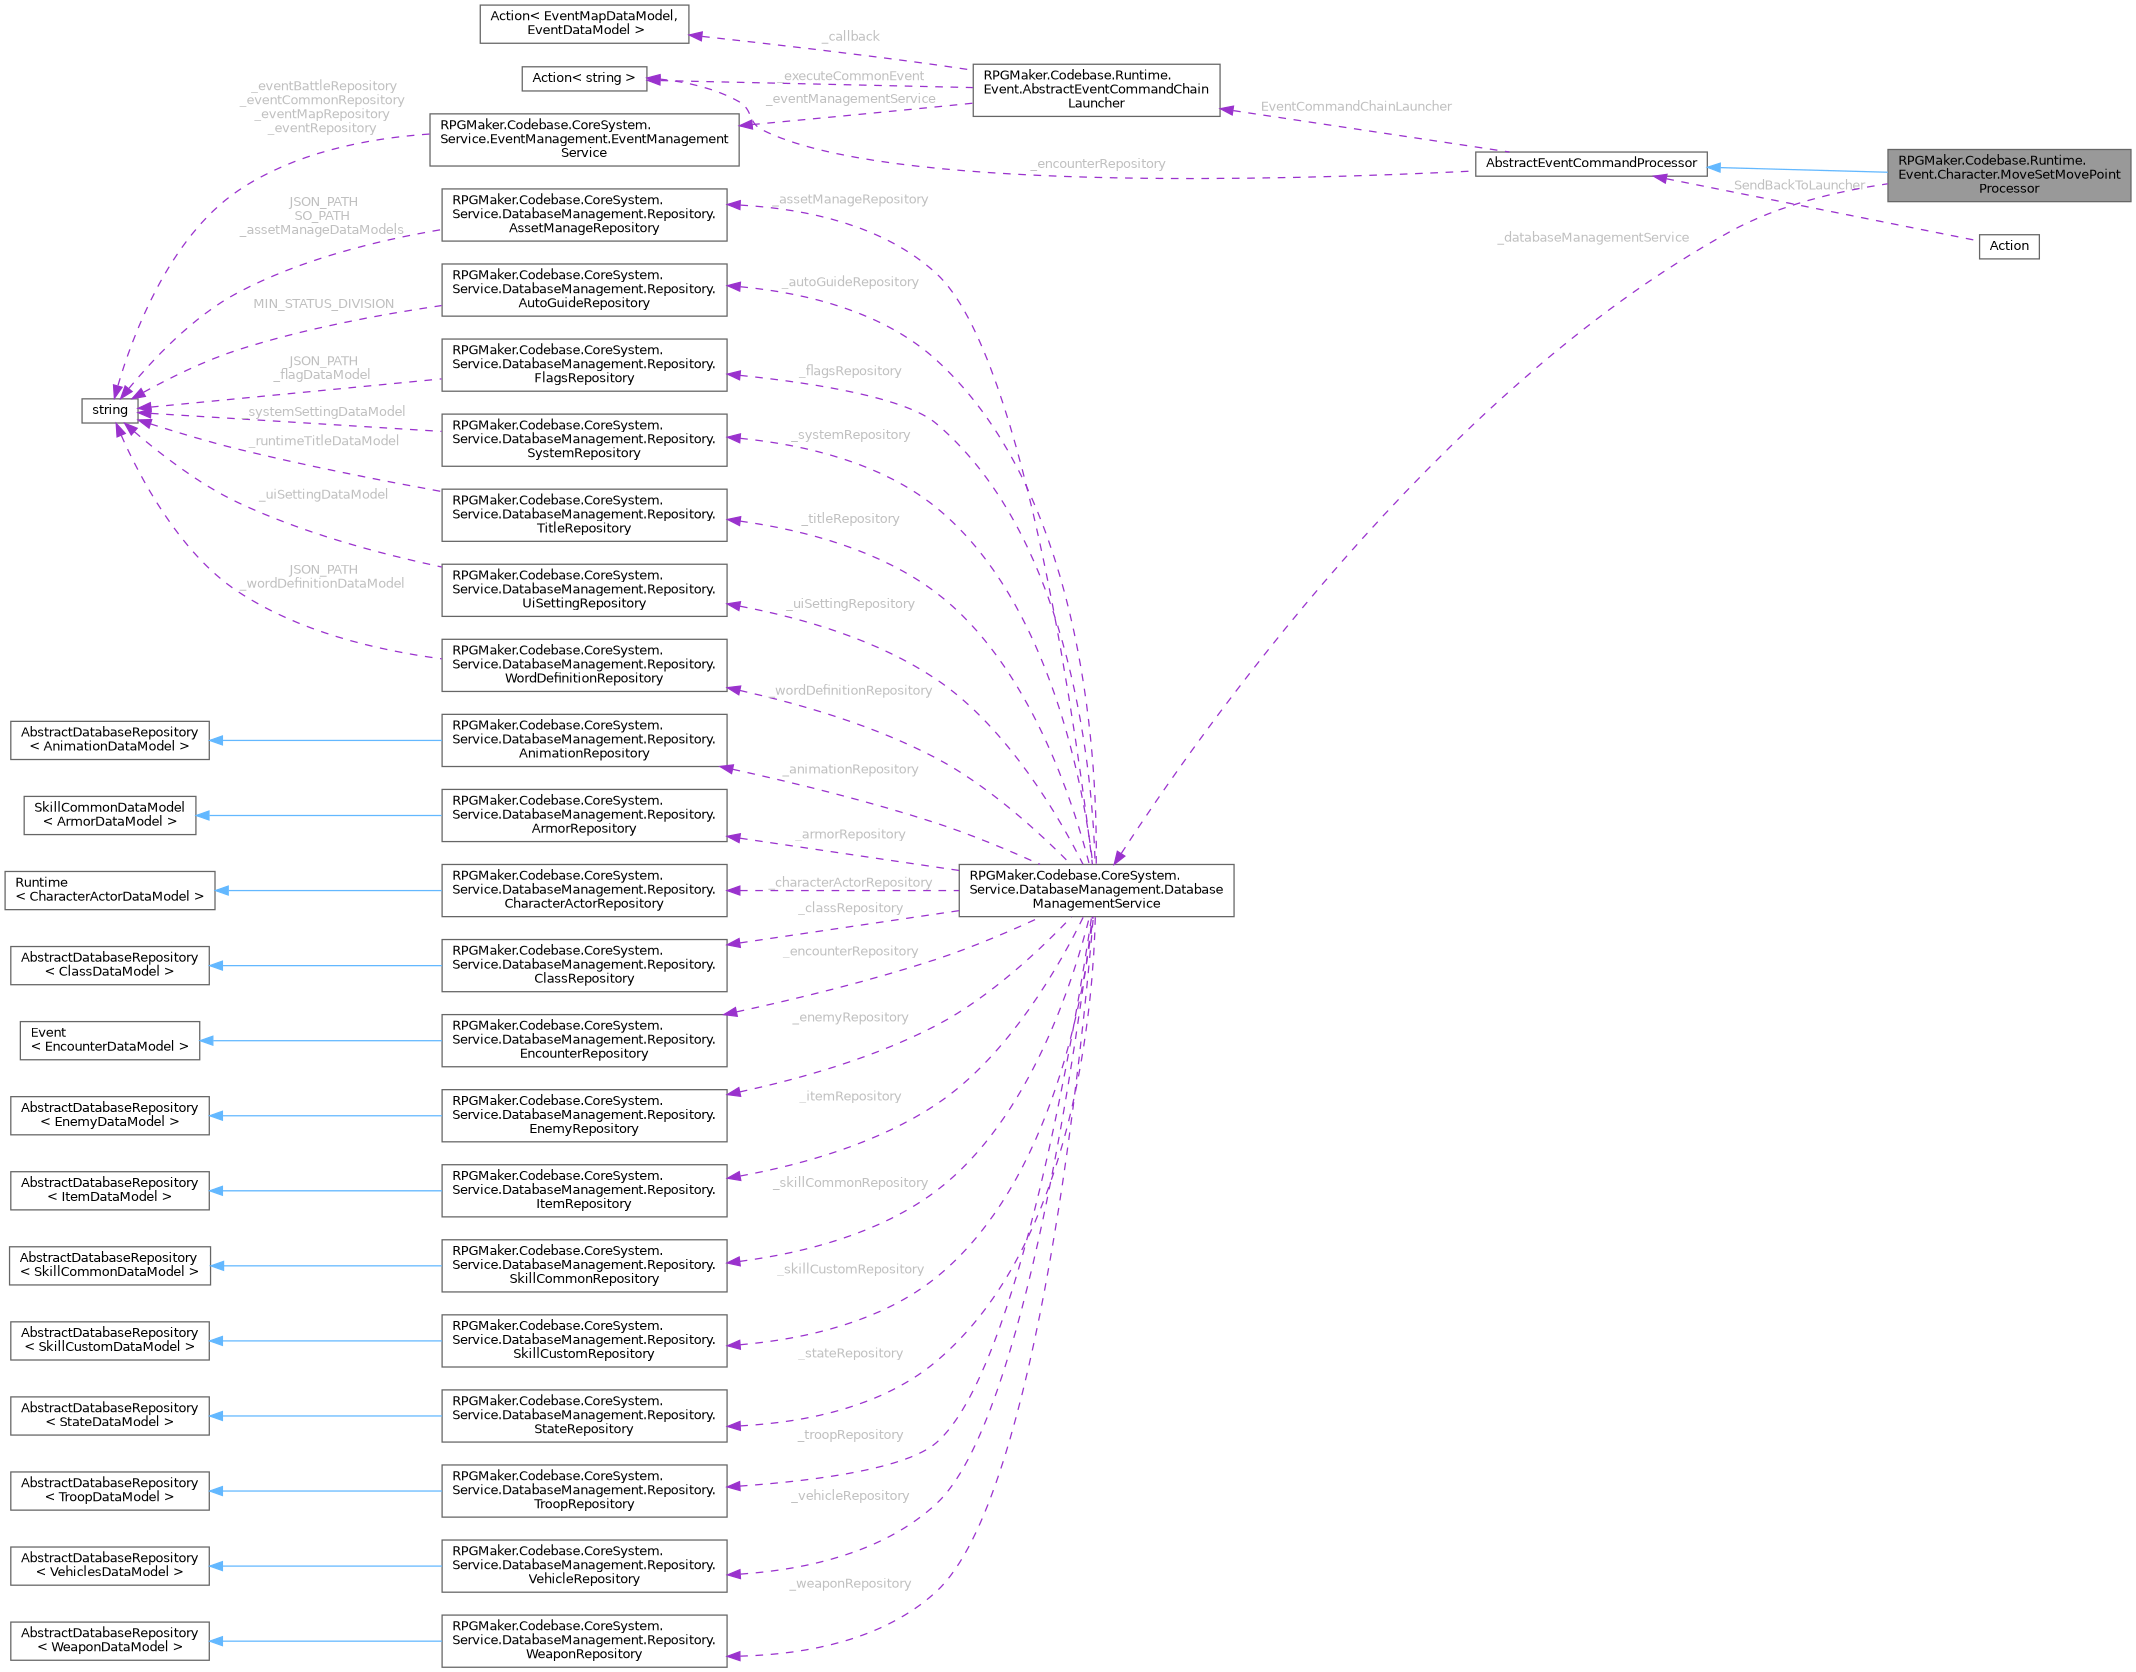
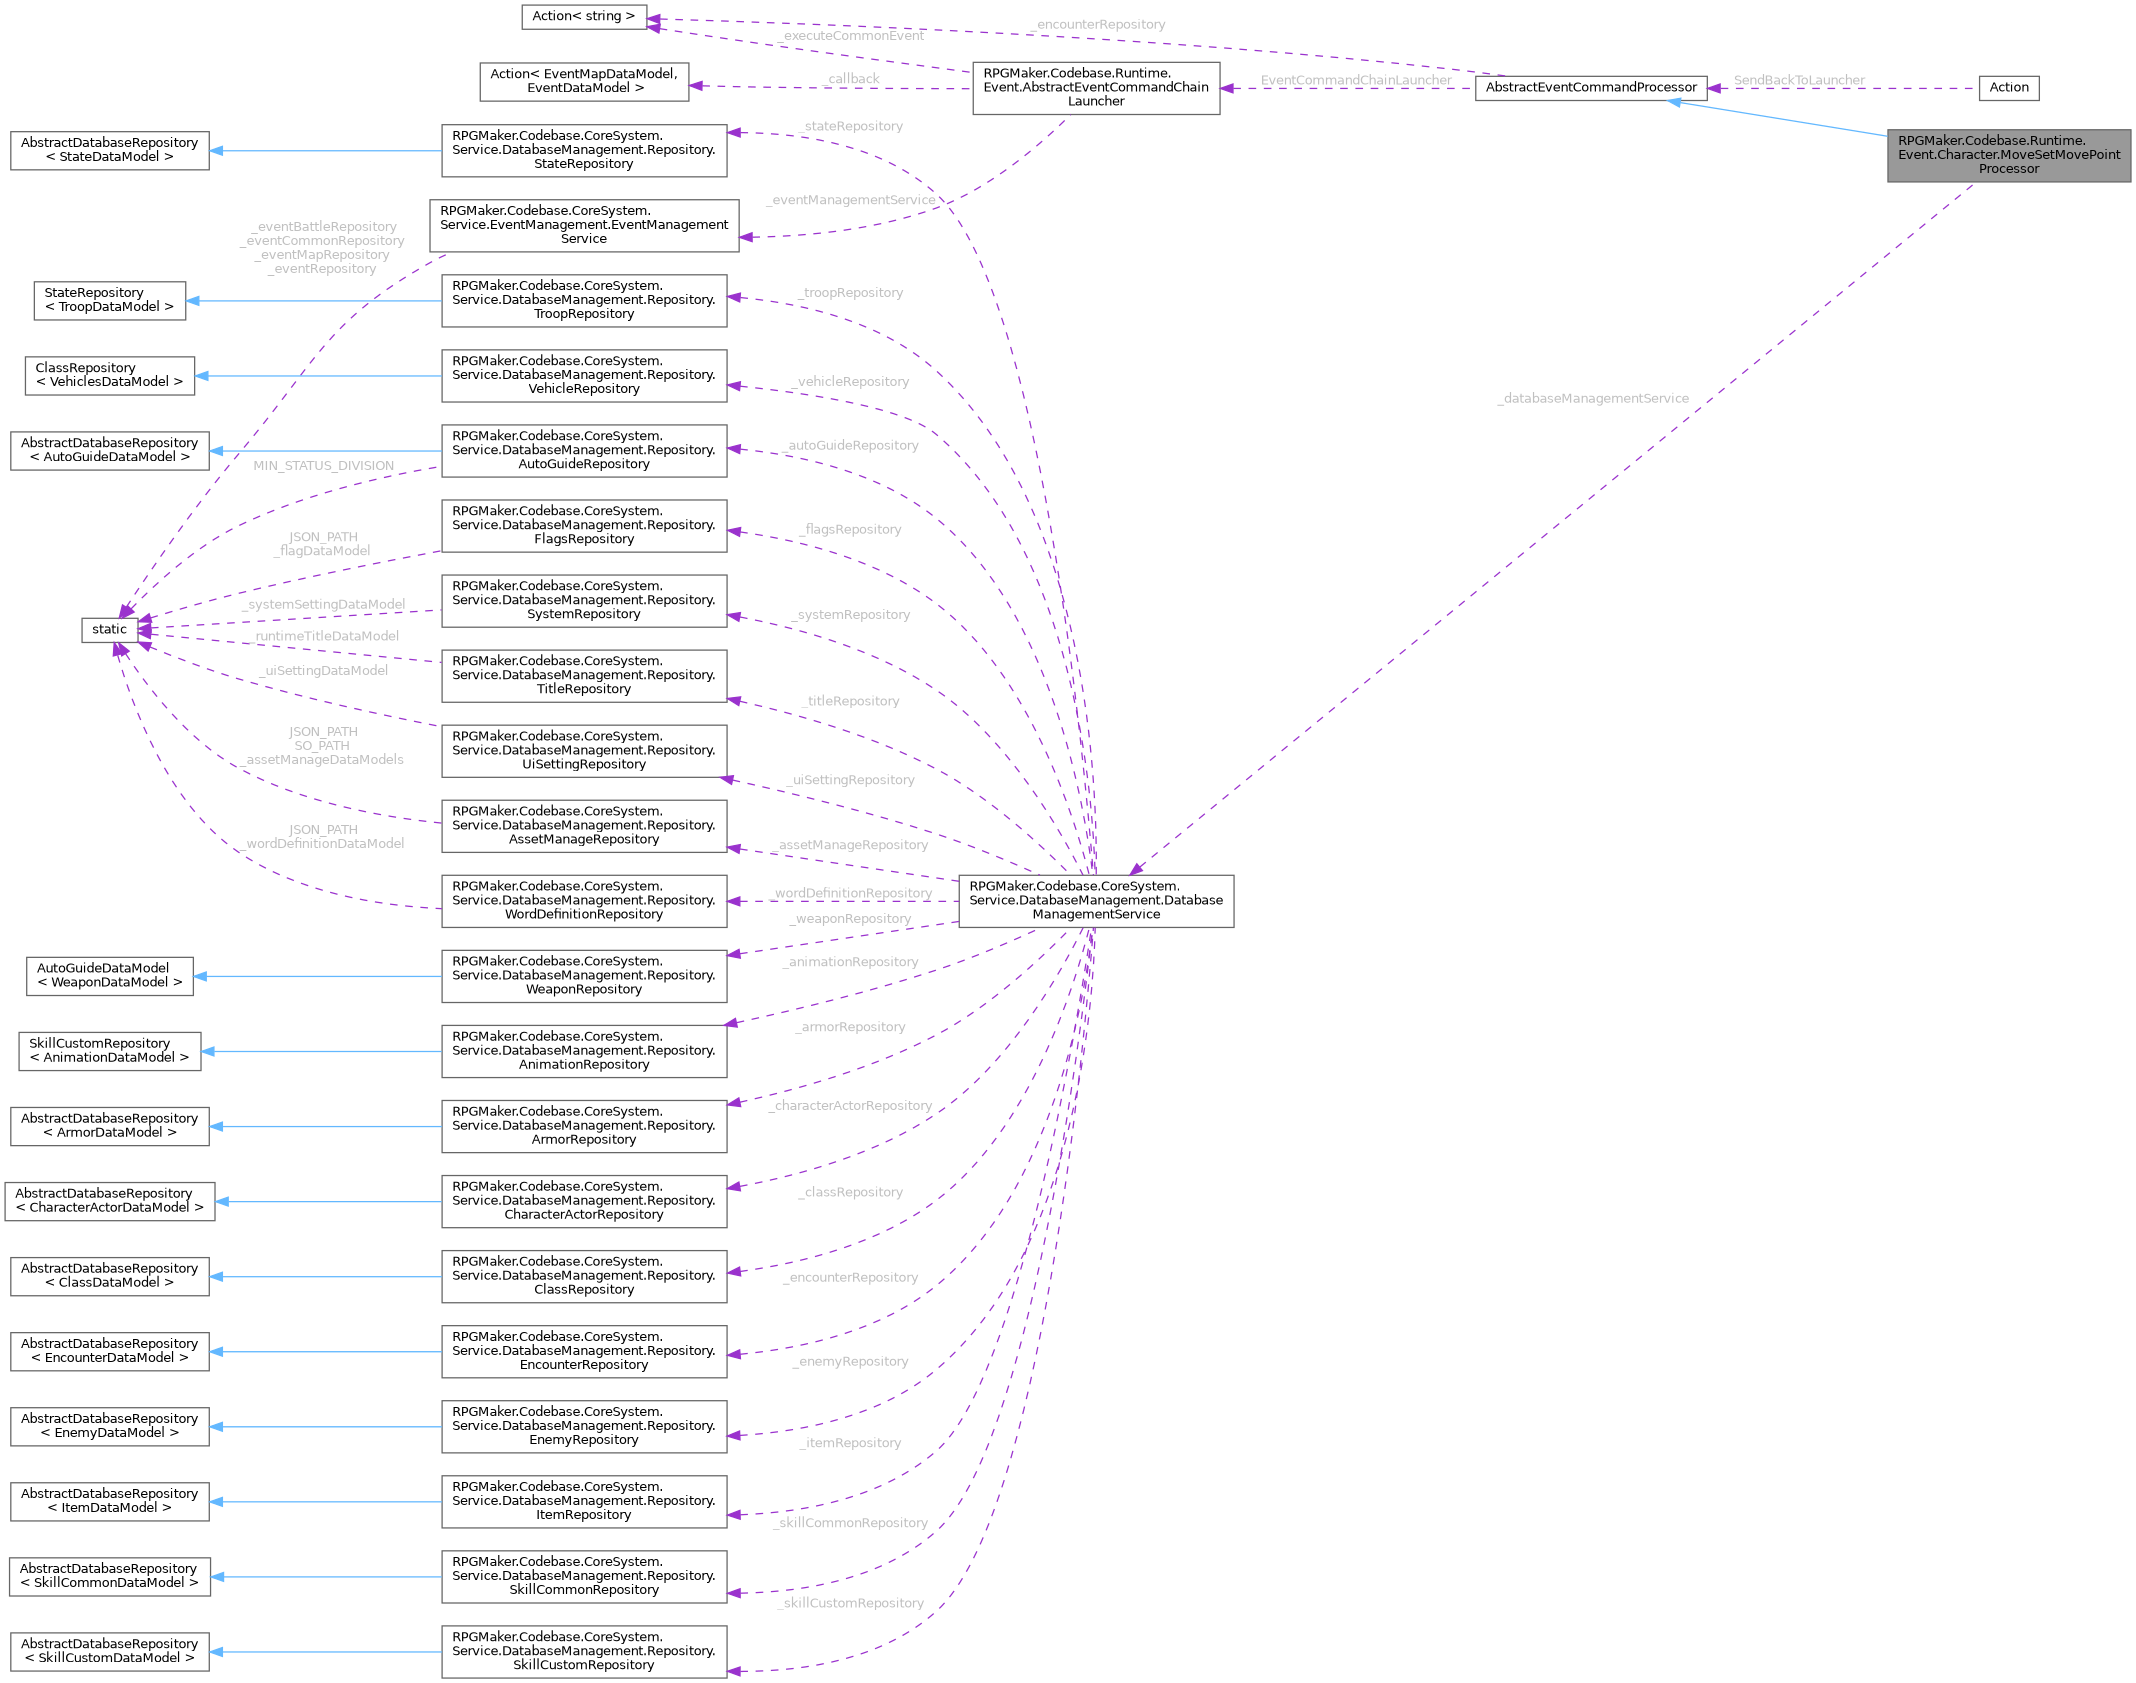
(110, 411) -> (110, 630)
none -> (110, 451)
(110, 740) -> (110, 1051)
(110, 815) -> (110, 1127)
(110, 891) -> (110, 1202)
(110, 1041) -> (110, 1352)
(110, 1491) -> (110, 301)
(110, 1566) -> (110, 376)
(110, 1641) -> (110, 976)
